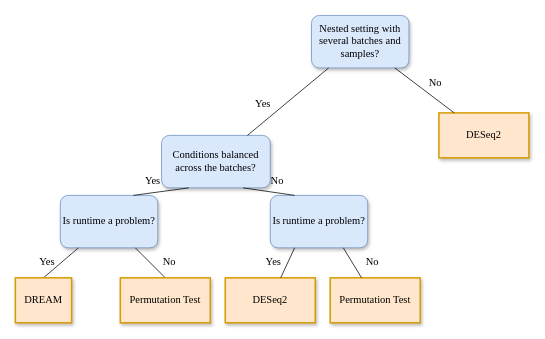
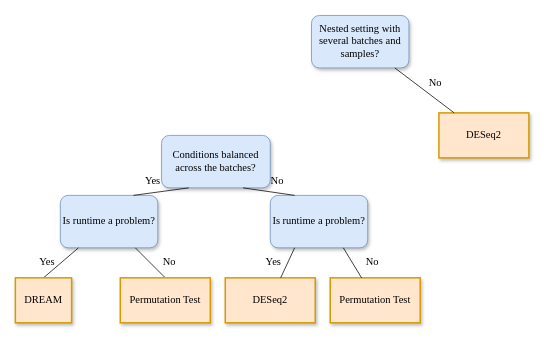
(288, 102) -> none
